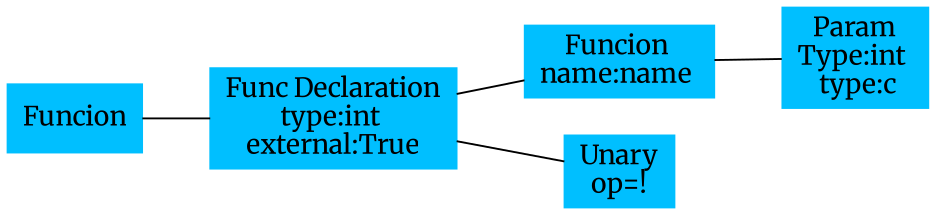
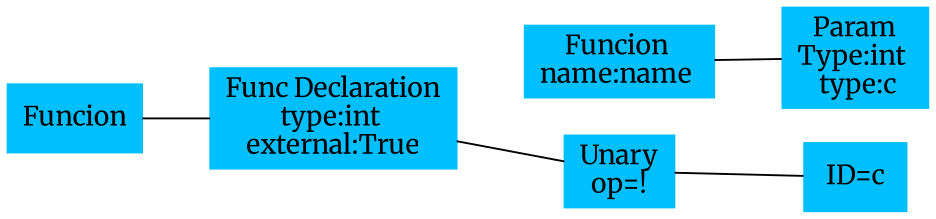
(491, 87) -> none
none -> (855, 177)
